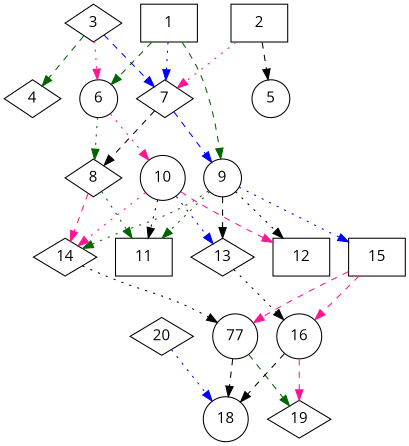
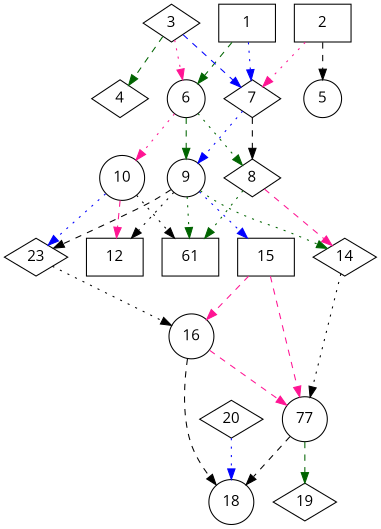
(207, 93) -> (186, 133)
(190, 133) -> (224, 133)
(112, 219) -> none
(144, 257) -> (190, 257)
(223, 257) -> (36, 257)
(299, 374) -> (244, 375)
